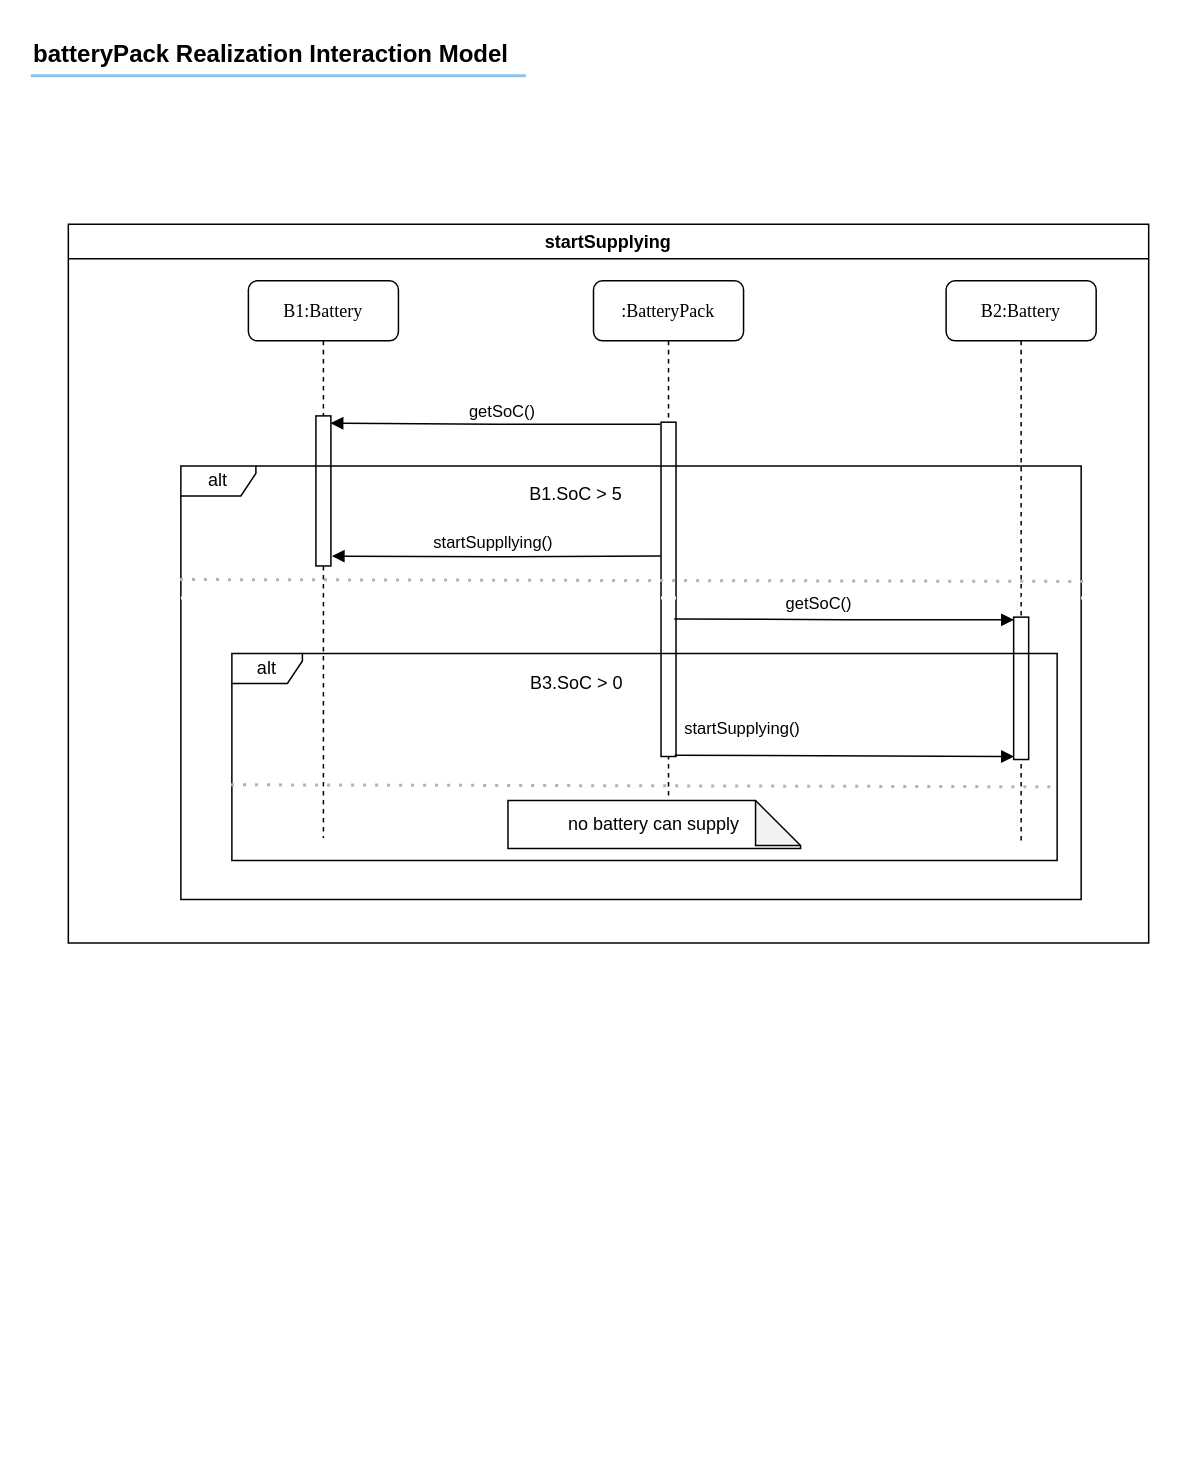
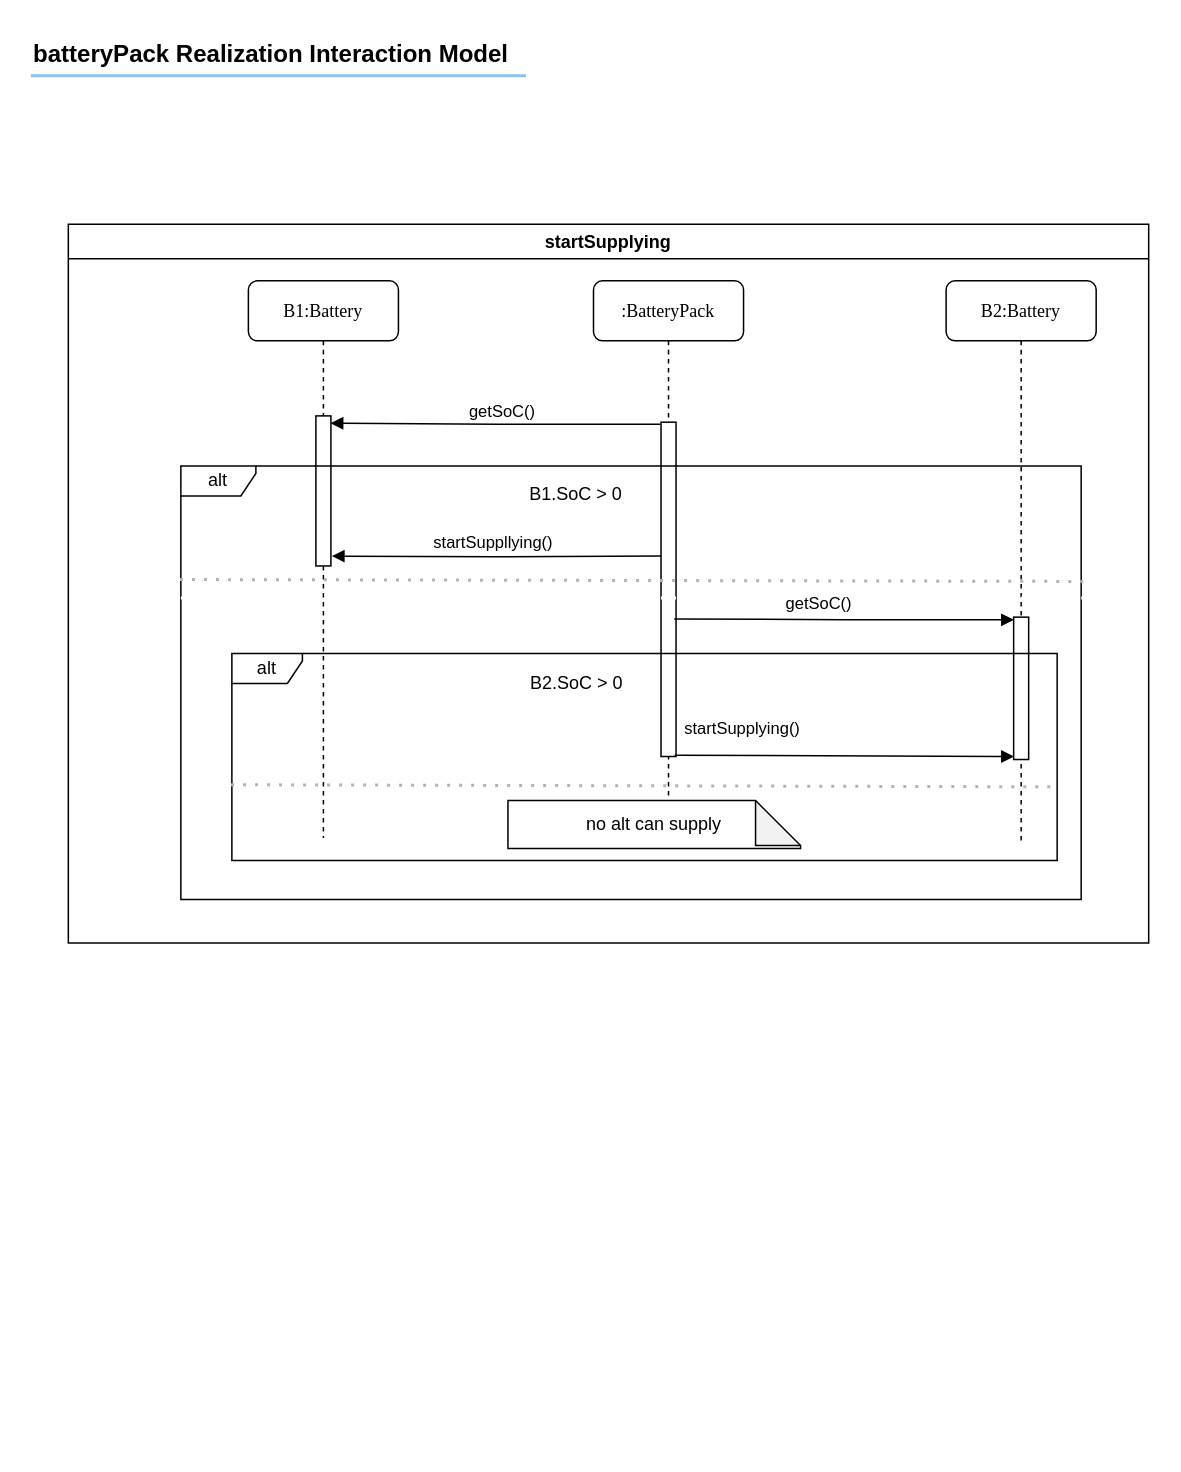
(576, 494) -> (576, 494)
(577, 683) -> (577, 683)
(654, 824) -> (654, 824)
